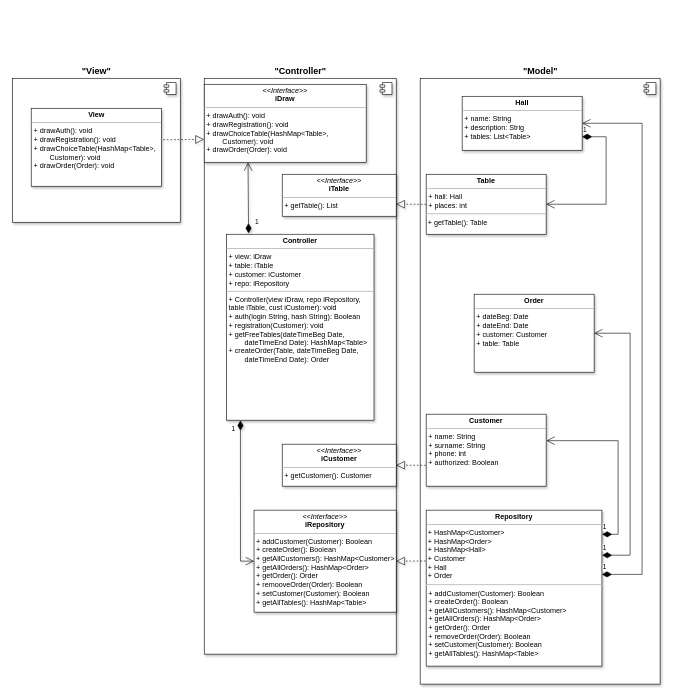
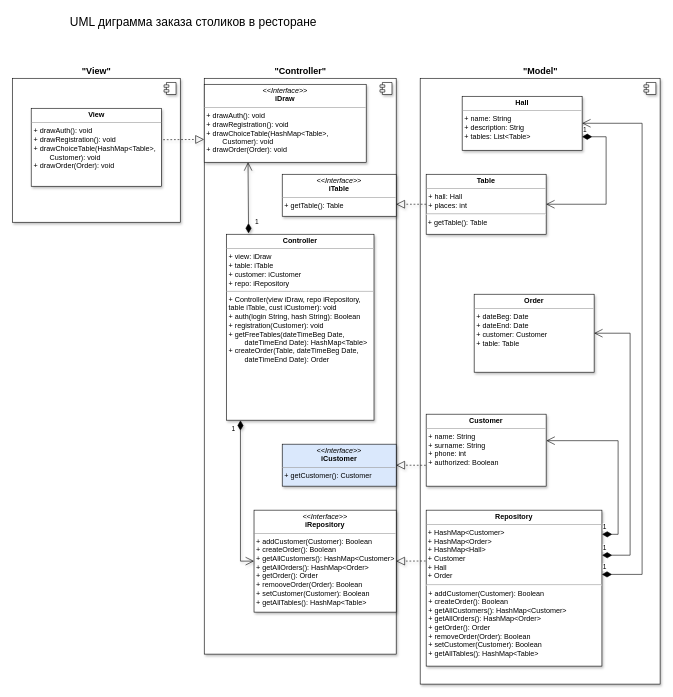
none -> (194, 21)
(314, 187) -> (316, 187)
(339, 465) -> (339, 465)
